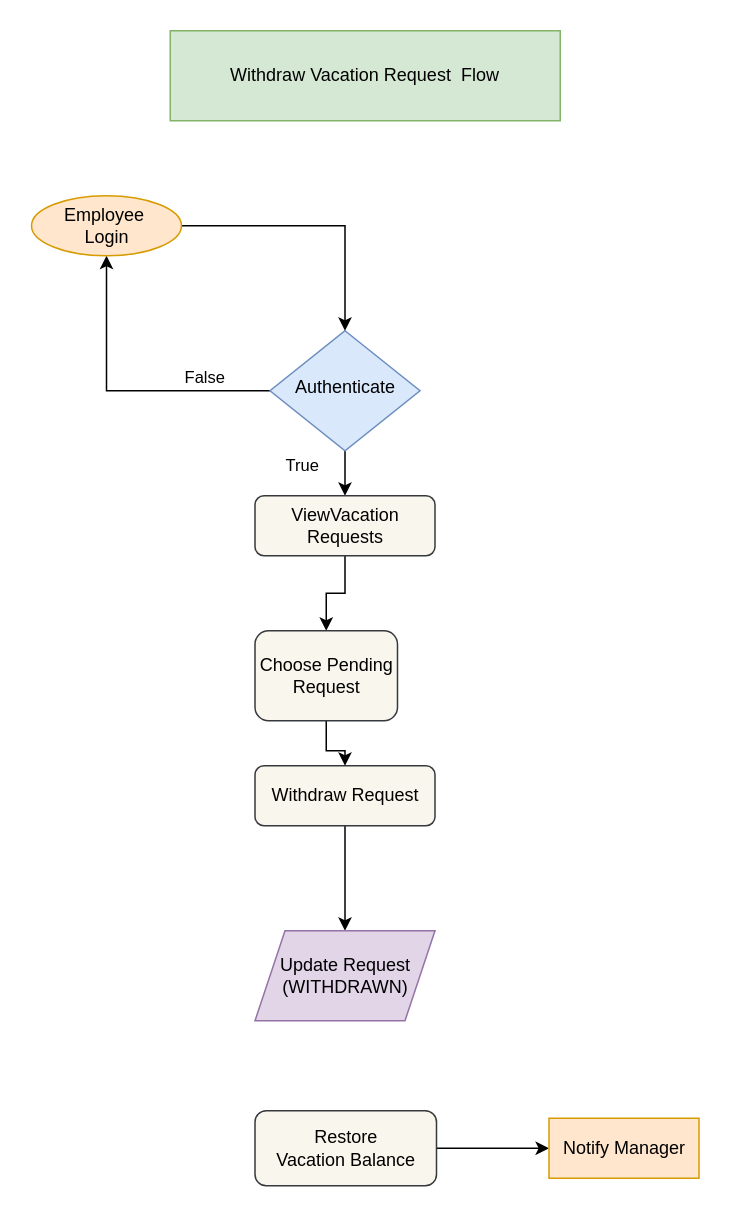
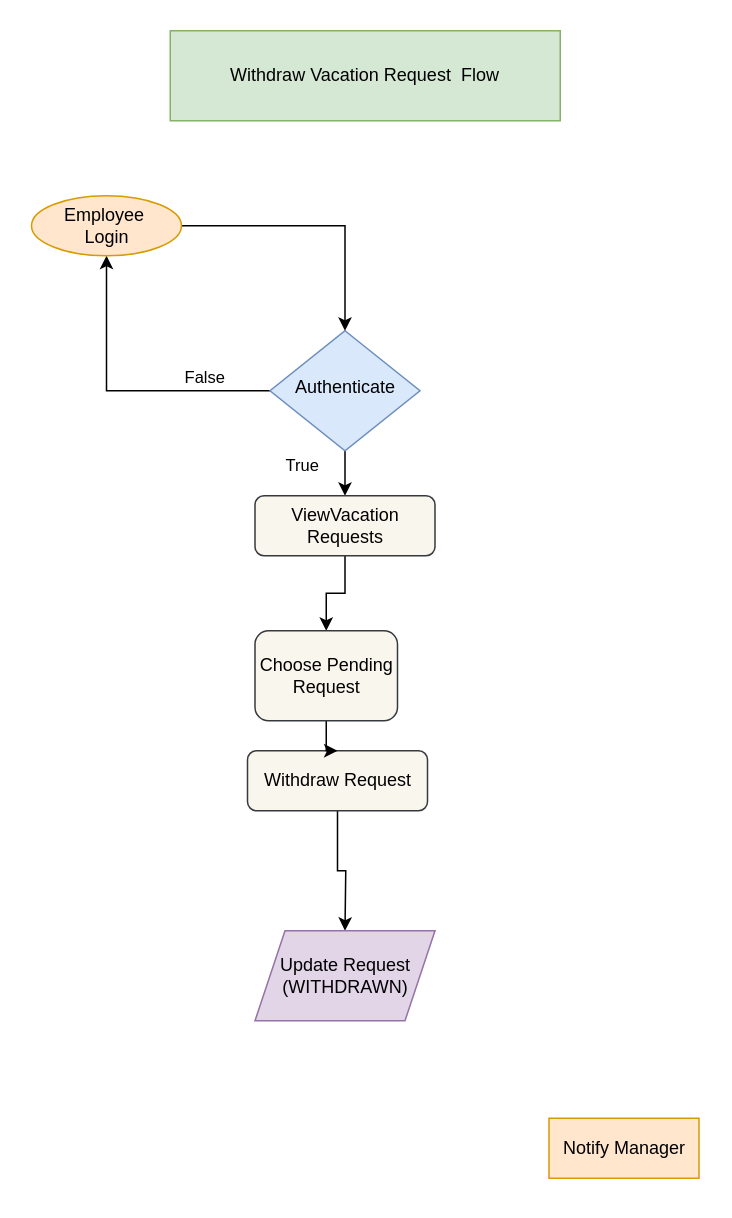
(345, 796) -> (338, 781)
(346, 1148) -> none
(488, 1148) -> none
